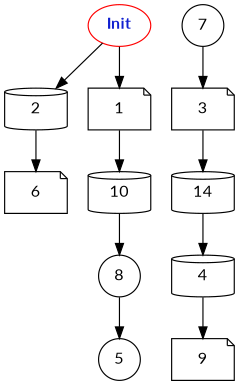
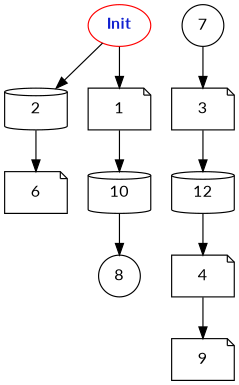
(203, 193) -> (203, 193)
(203, 276) -> (203, 276)
(119, 360) -> none
